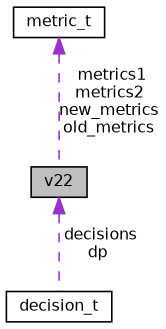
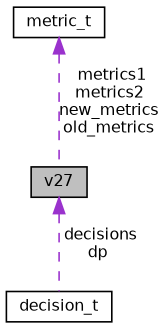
(59, 182) -> (59, 182)
